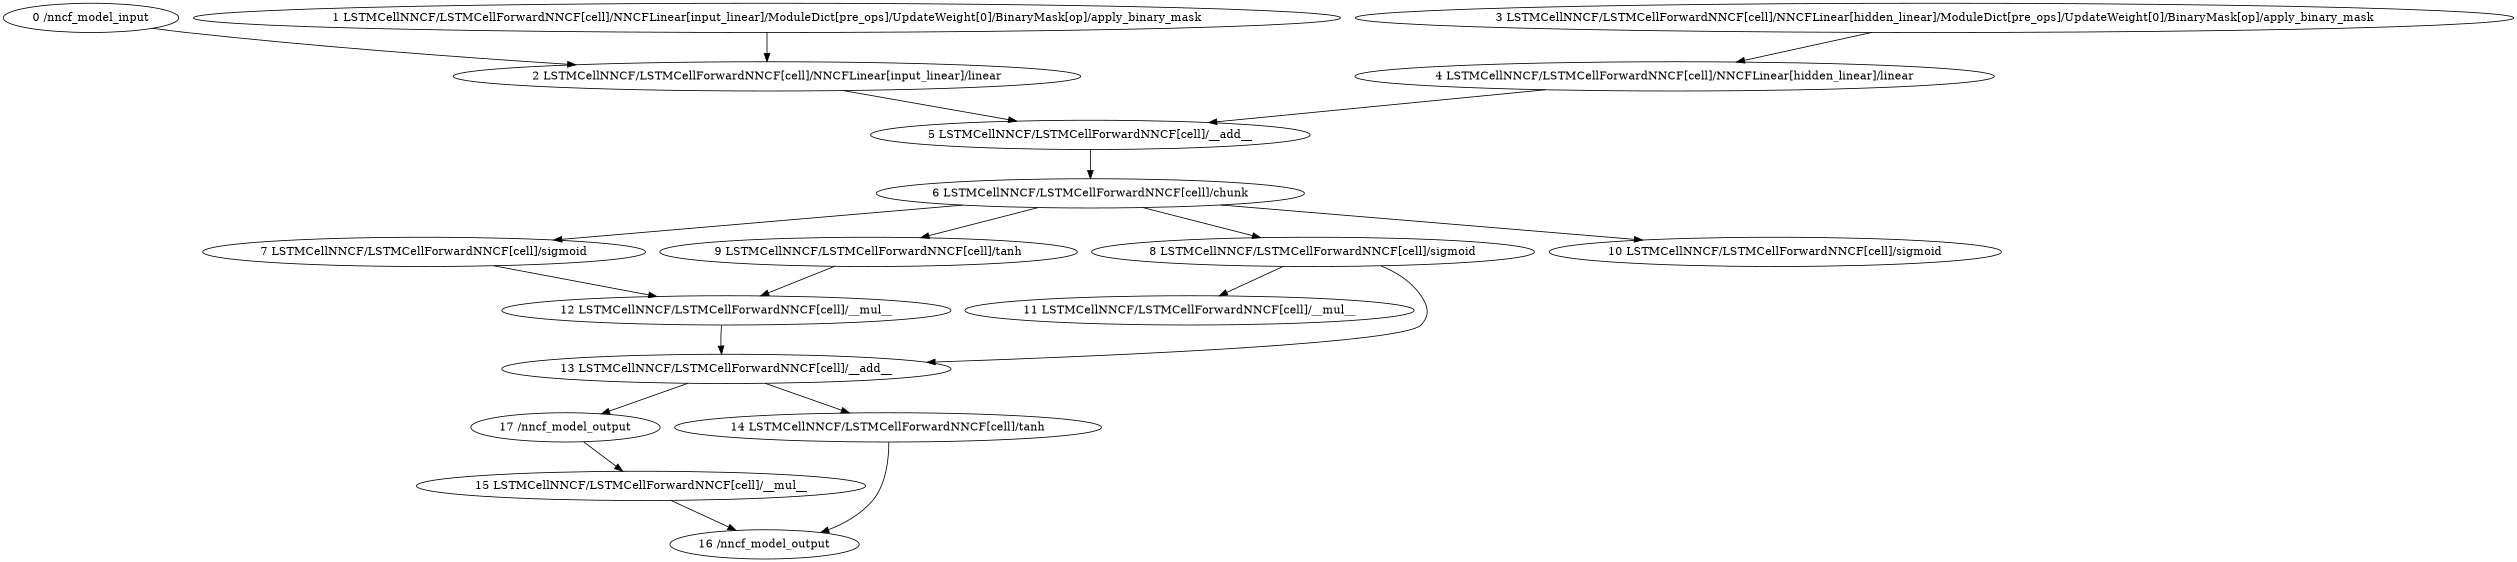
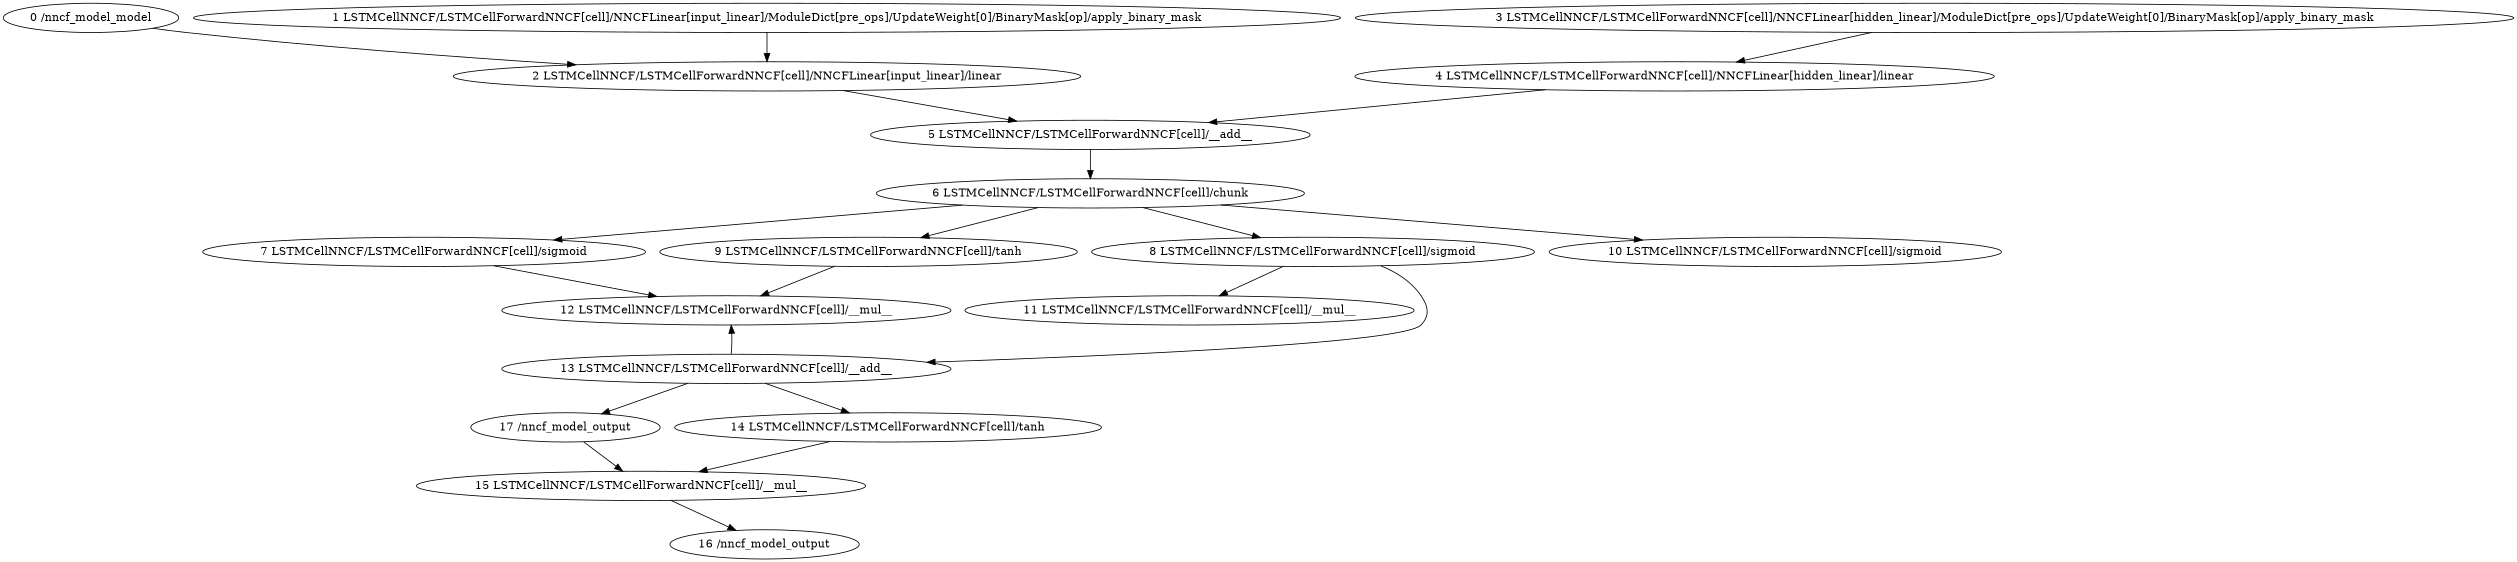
(91, 18) -> (91, 18)
(721, 336) -> (732, 344)
(875, 497) -> (769, 456)
